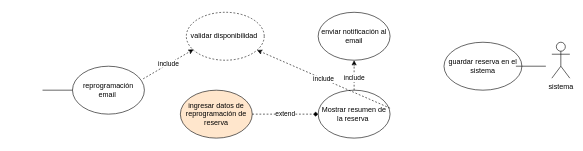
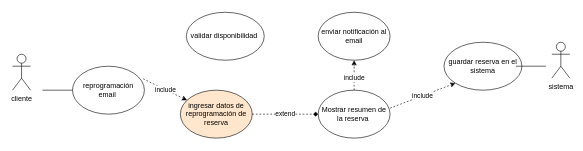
(225, 36) -> (225, 36)
(176, 60) -> (166, 90)
none -> (21, 72)
(316, 76) -> (422, 96)
